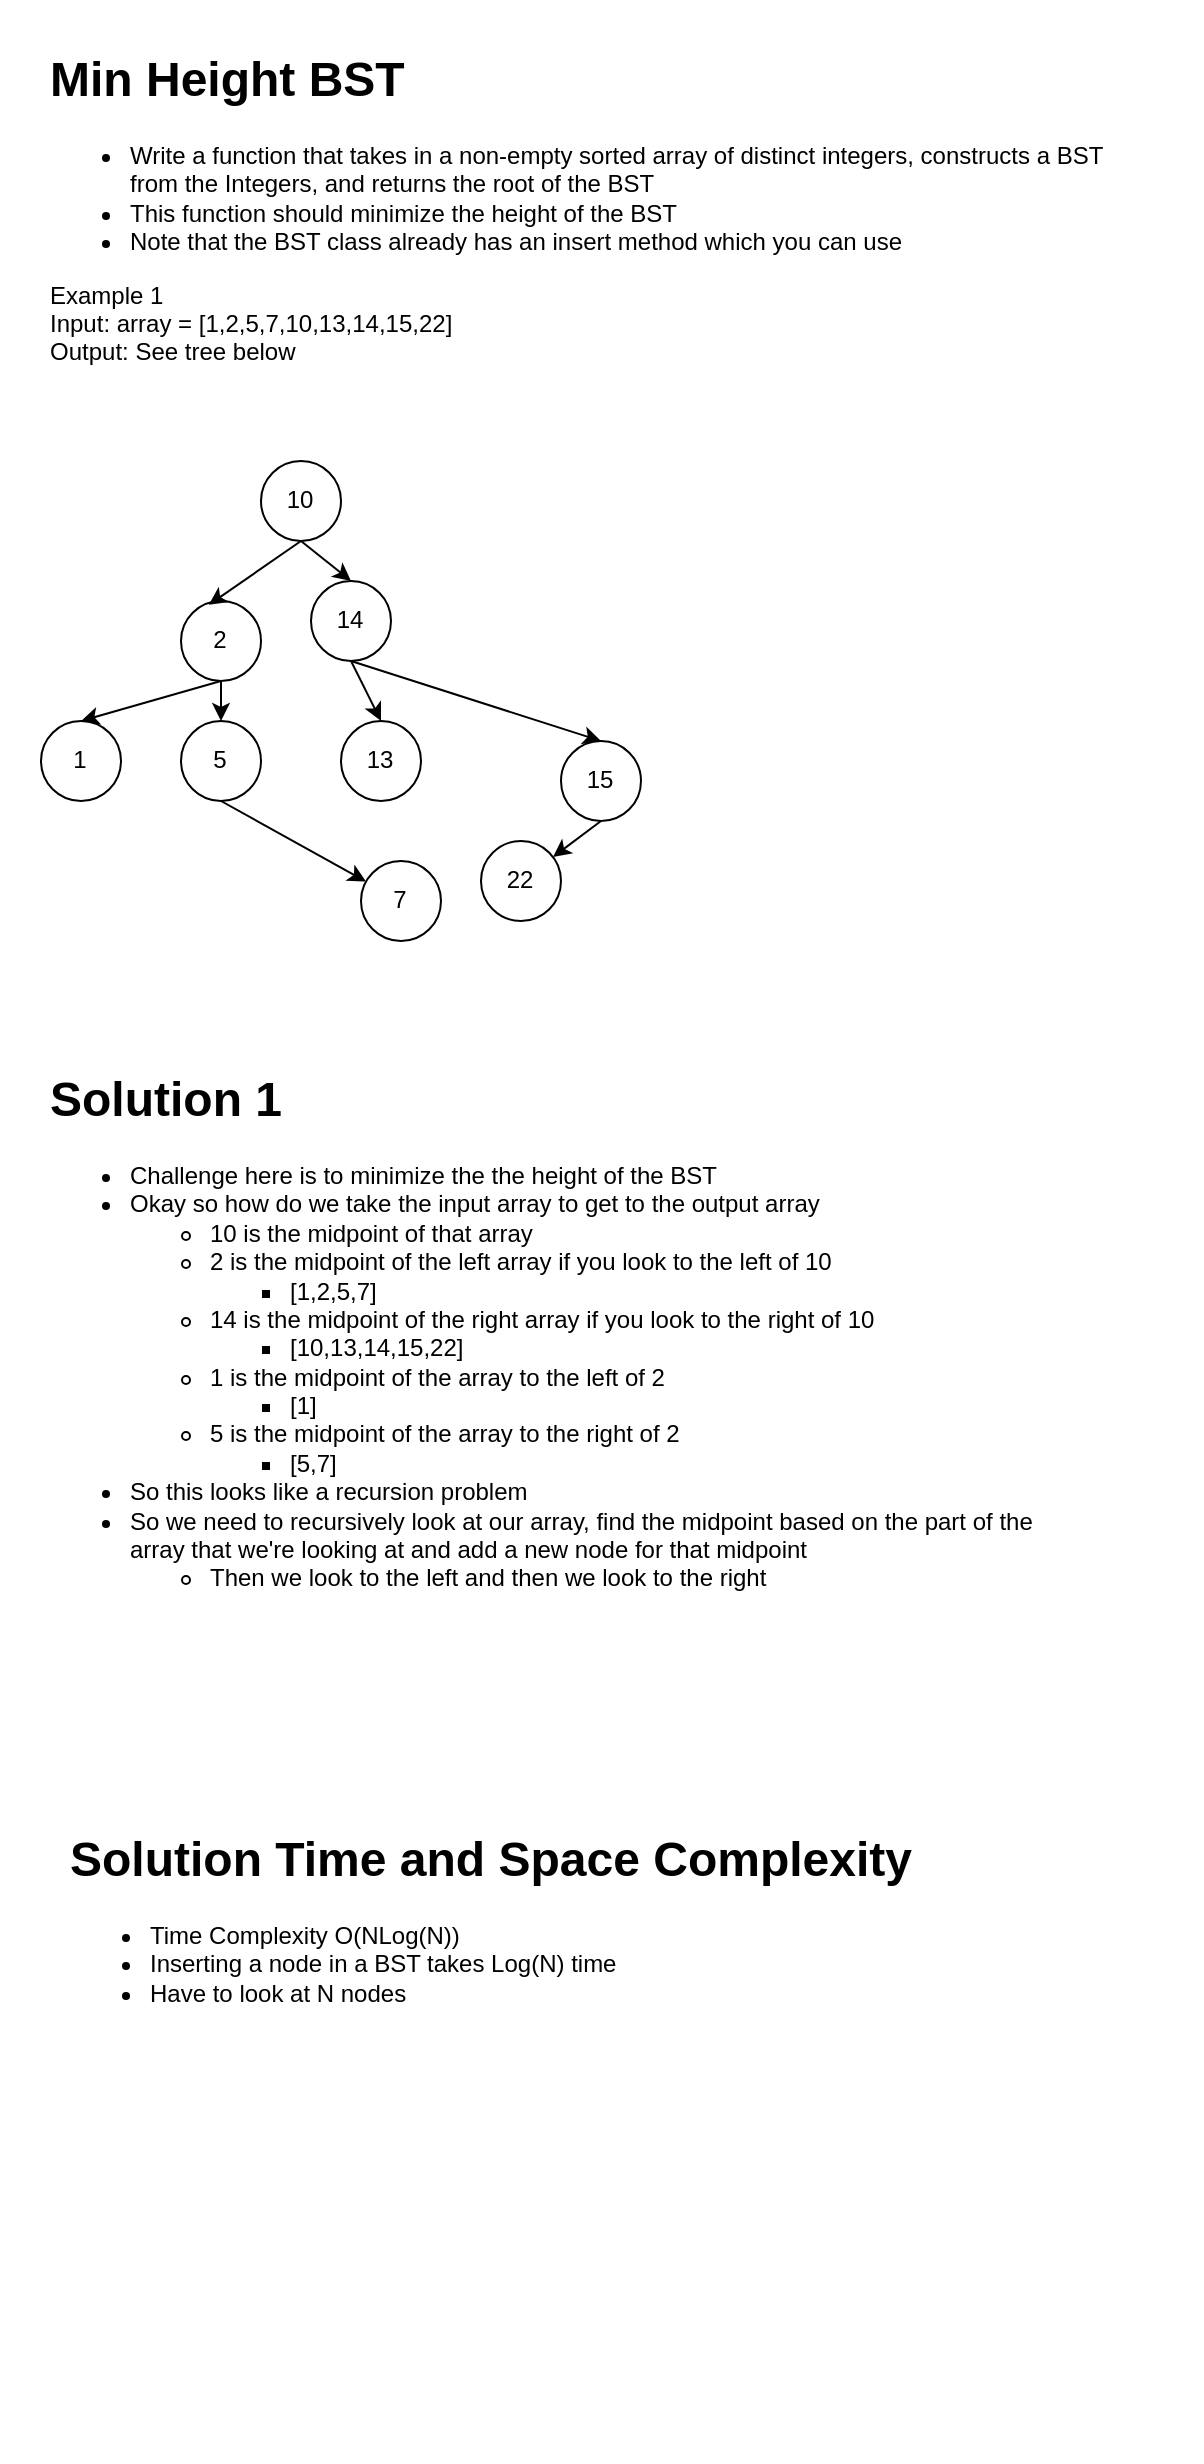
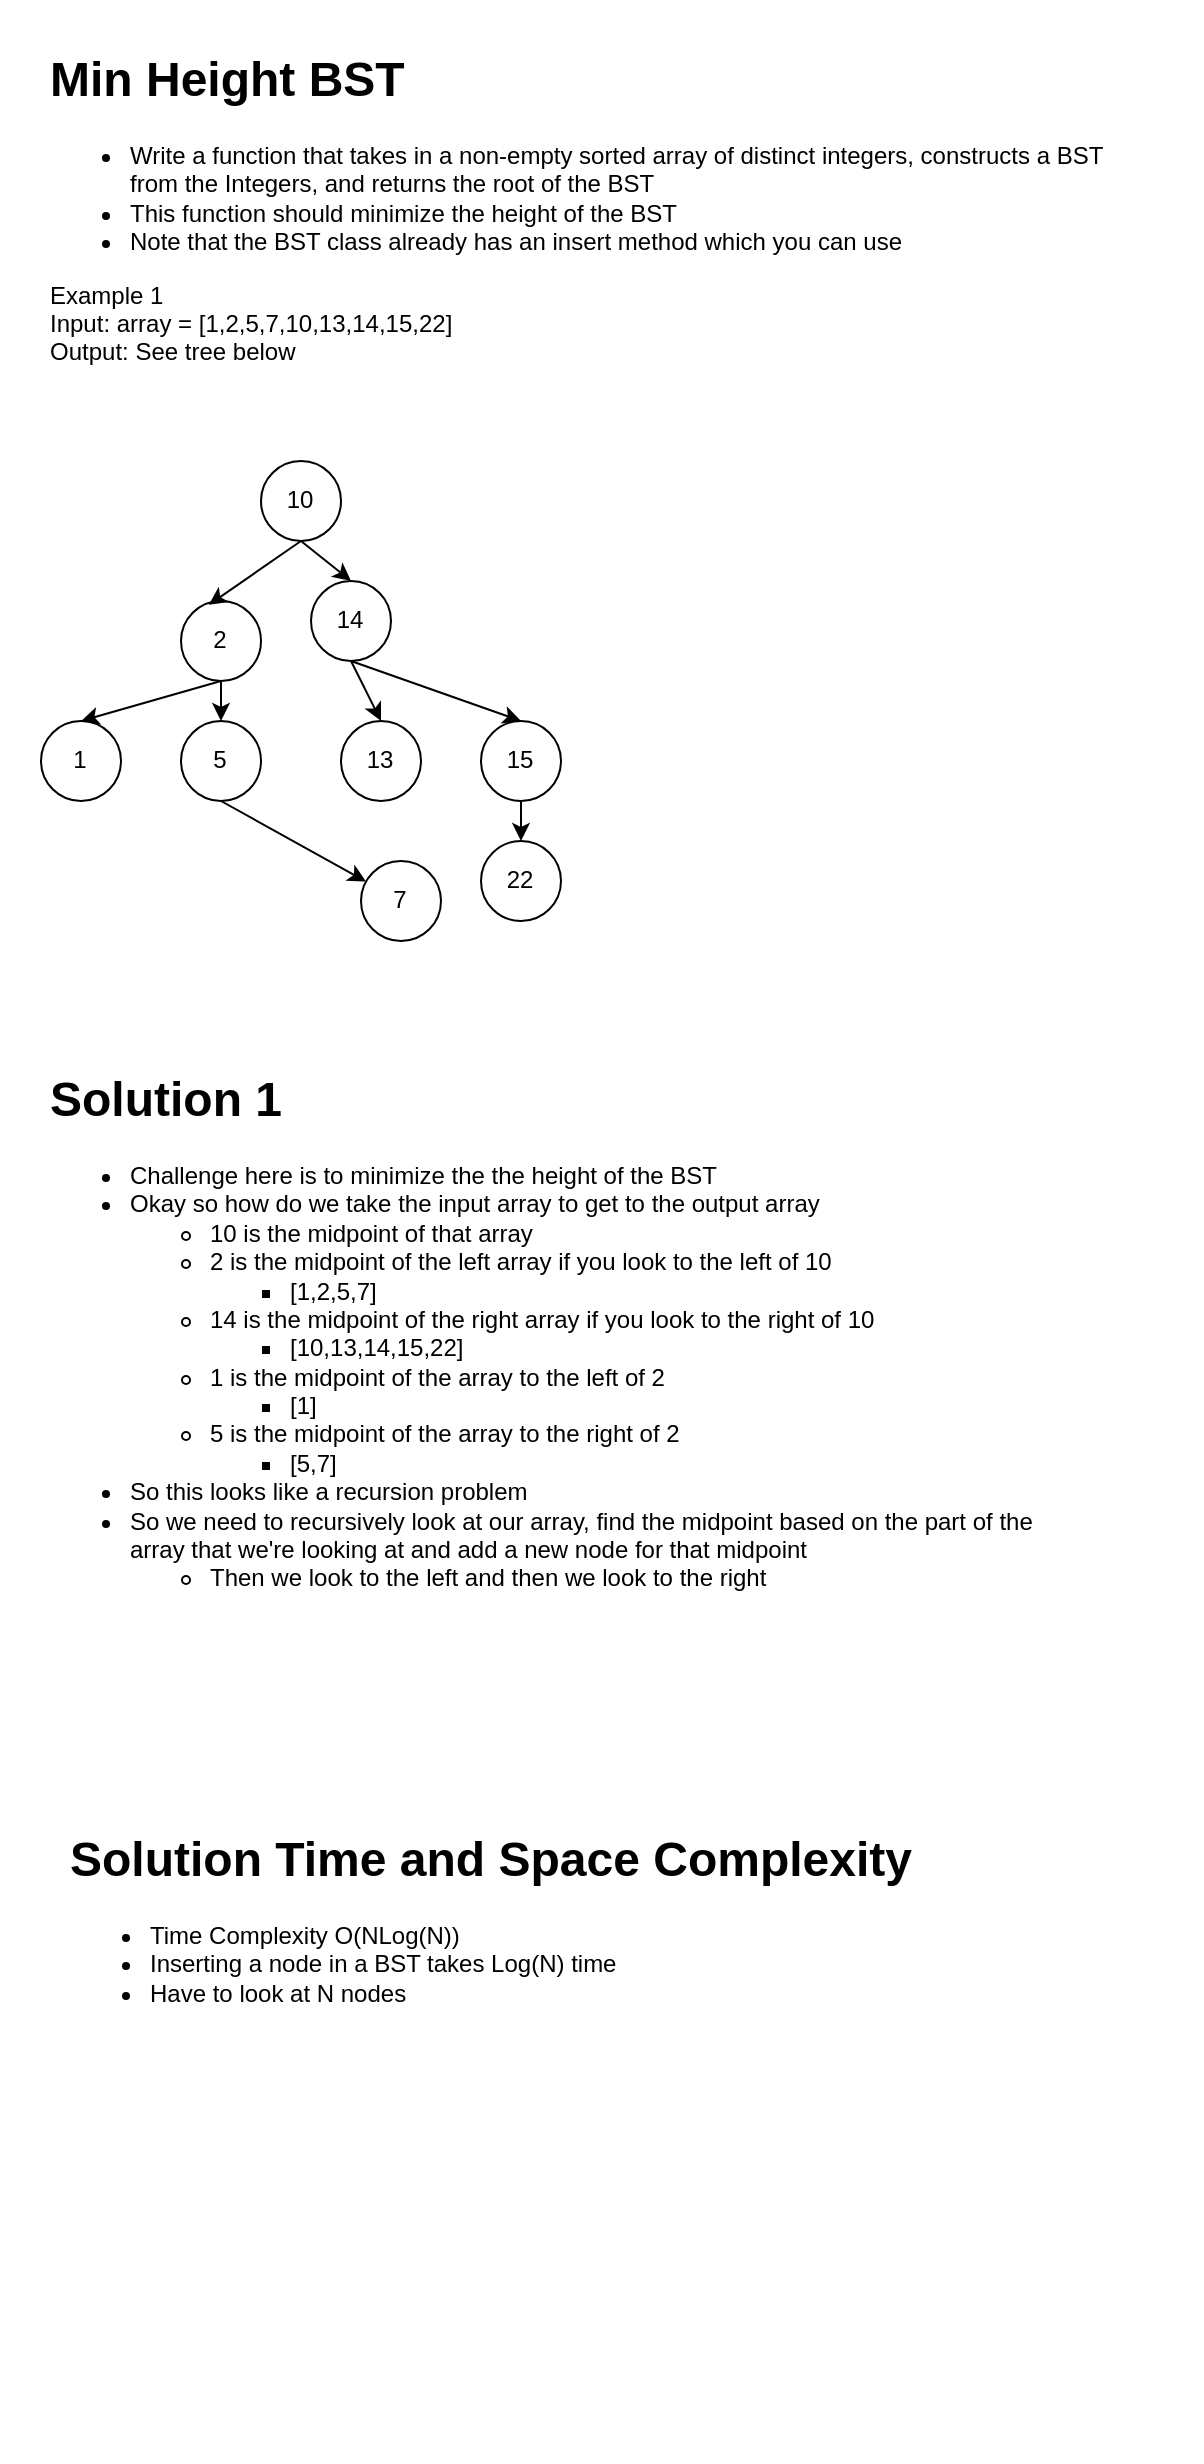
(601, 781) -> (521, 761)
